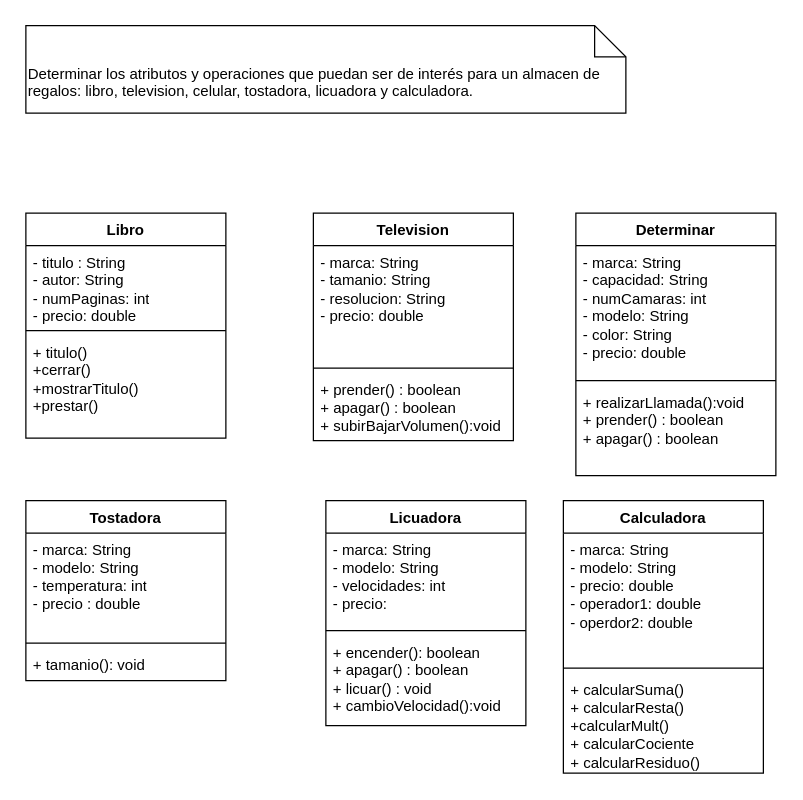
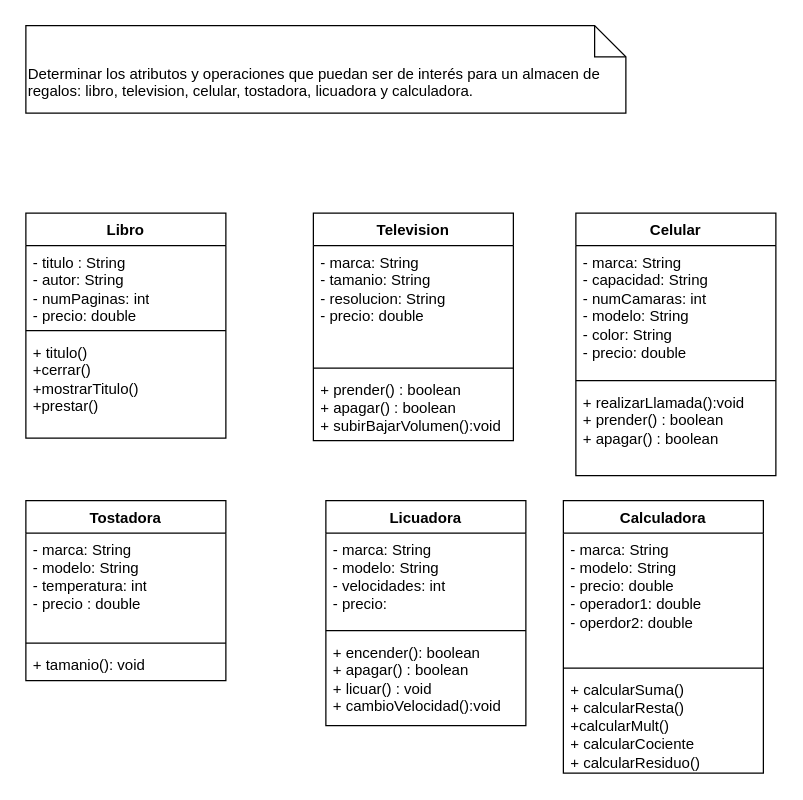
(676, 231) -> (676, 231)
